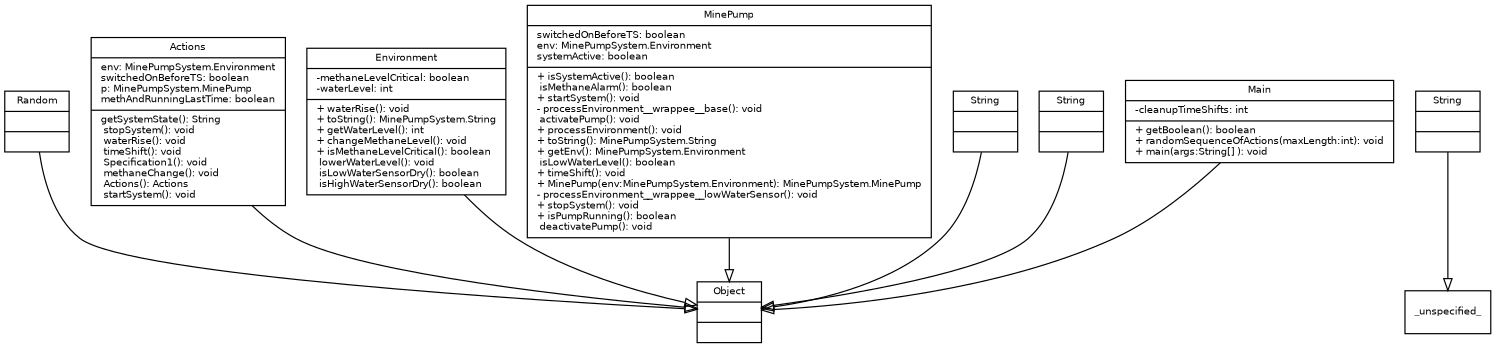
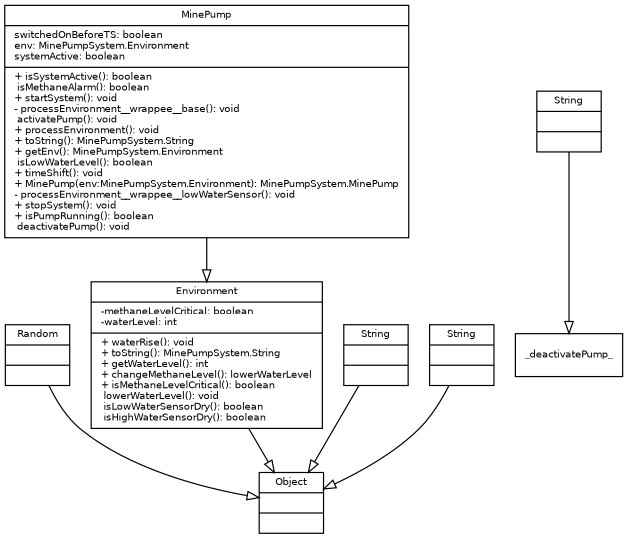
(188, 122) -> none
(1260, 122) -> none
(392, 141) -> (207, 375)
(729, 254) -> (207, 254)
(1448, 312) -> (569, 355)
